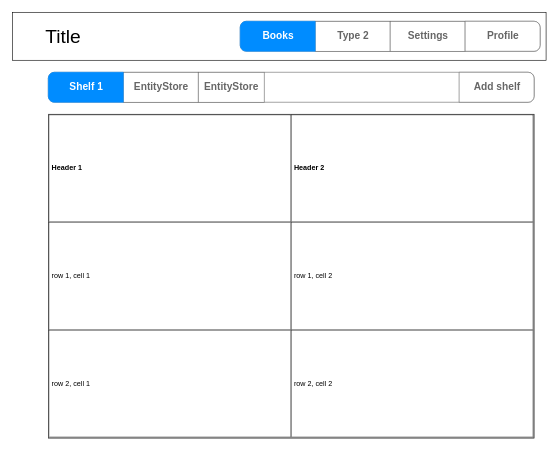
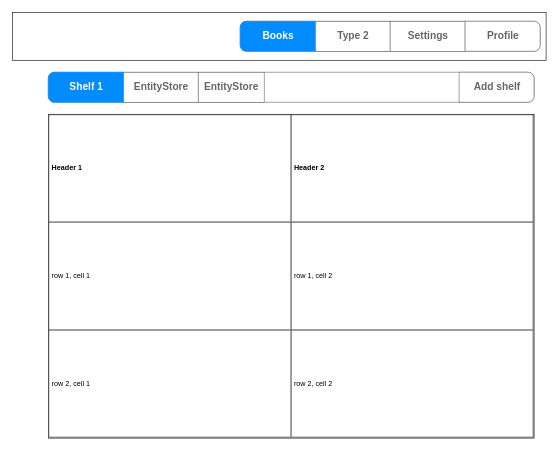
(63, 36) -> none
